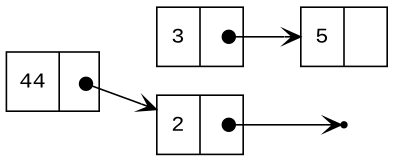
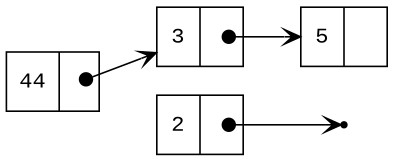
(117, 95) -> (117, 68)
